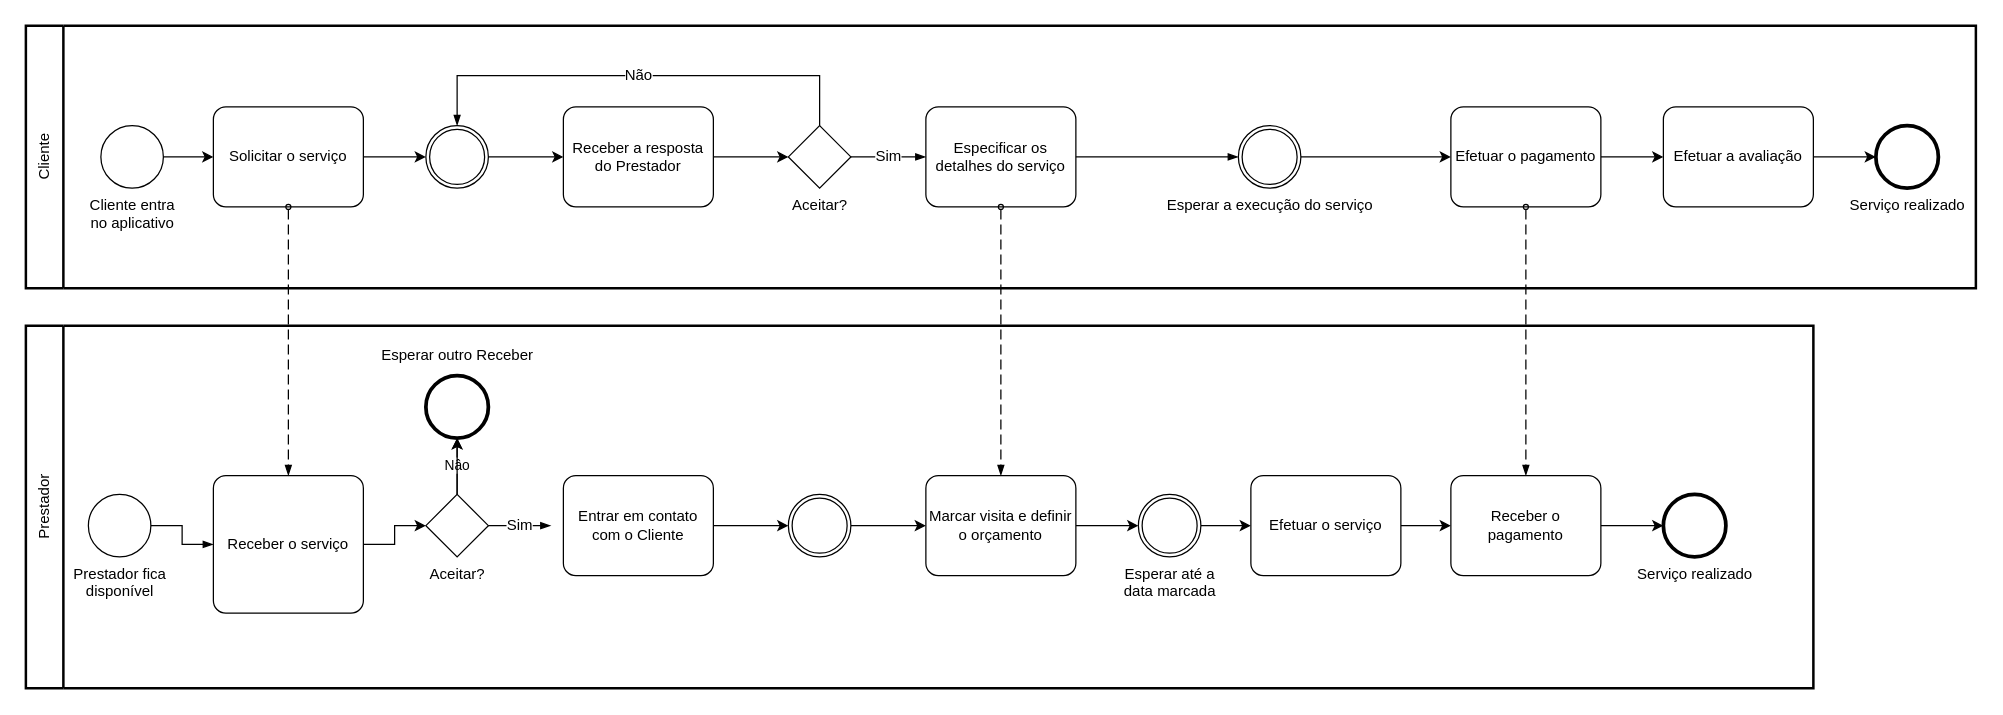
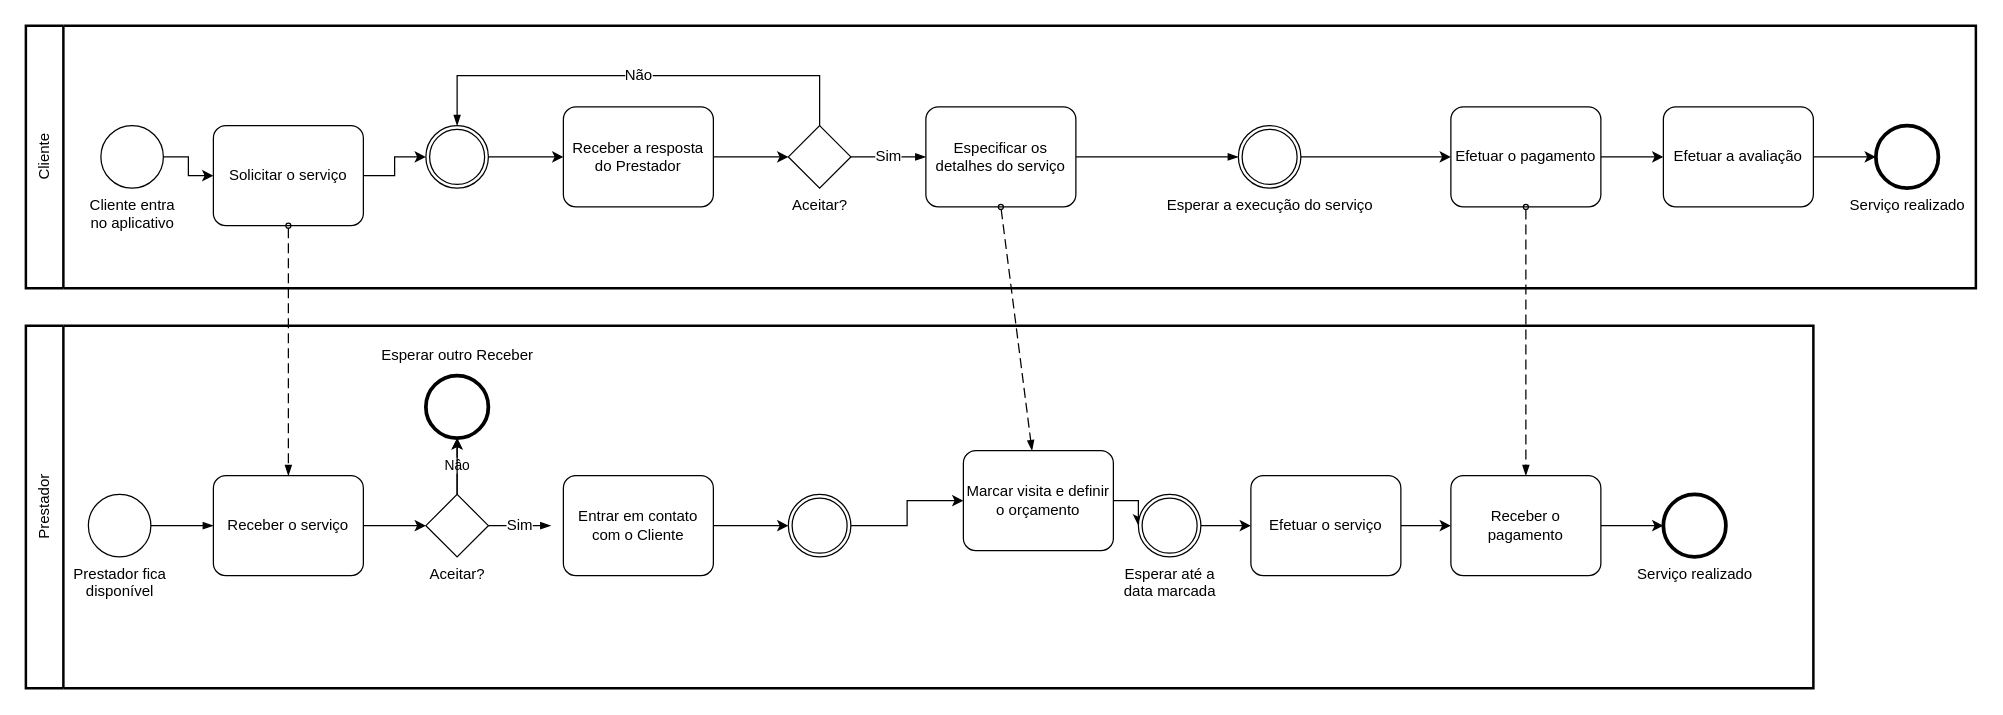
(288, 157) -> (288, 176)
(1001, 526) -> (1038, 501)
(288, 544) -> (288, 526)
